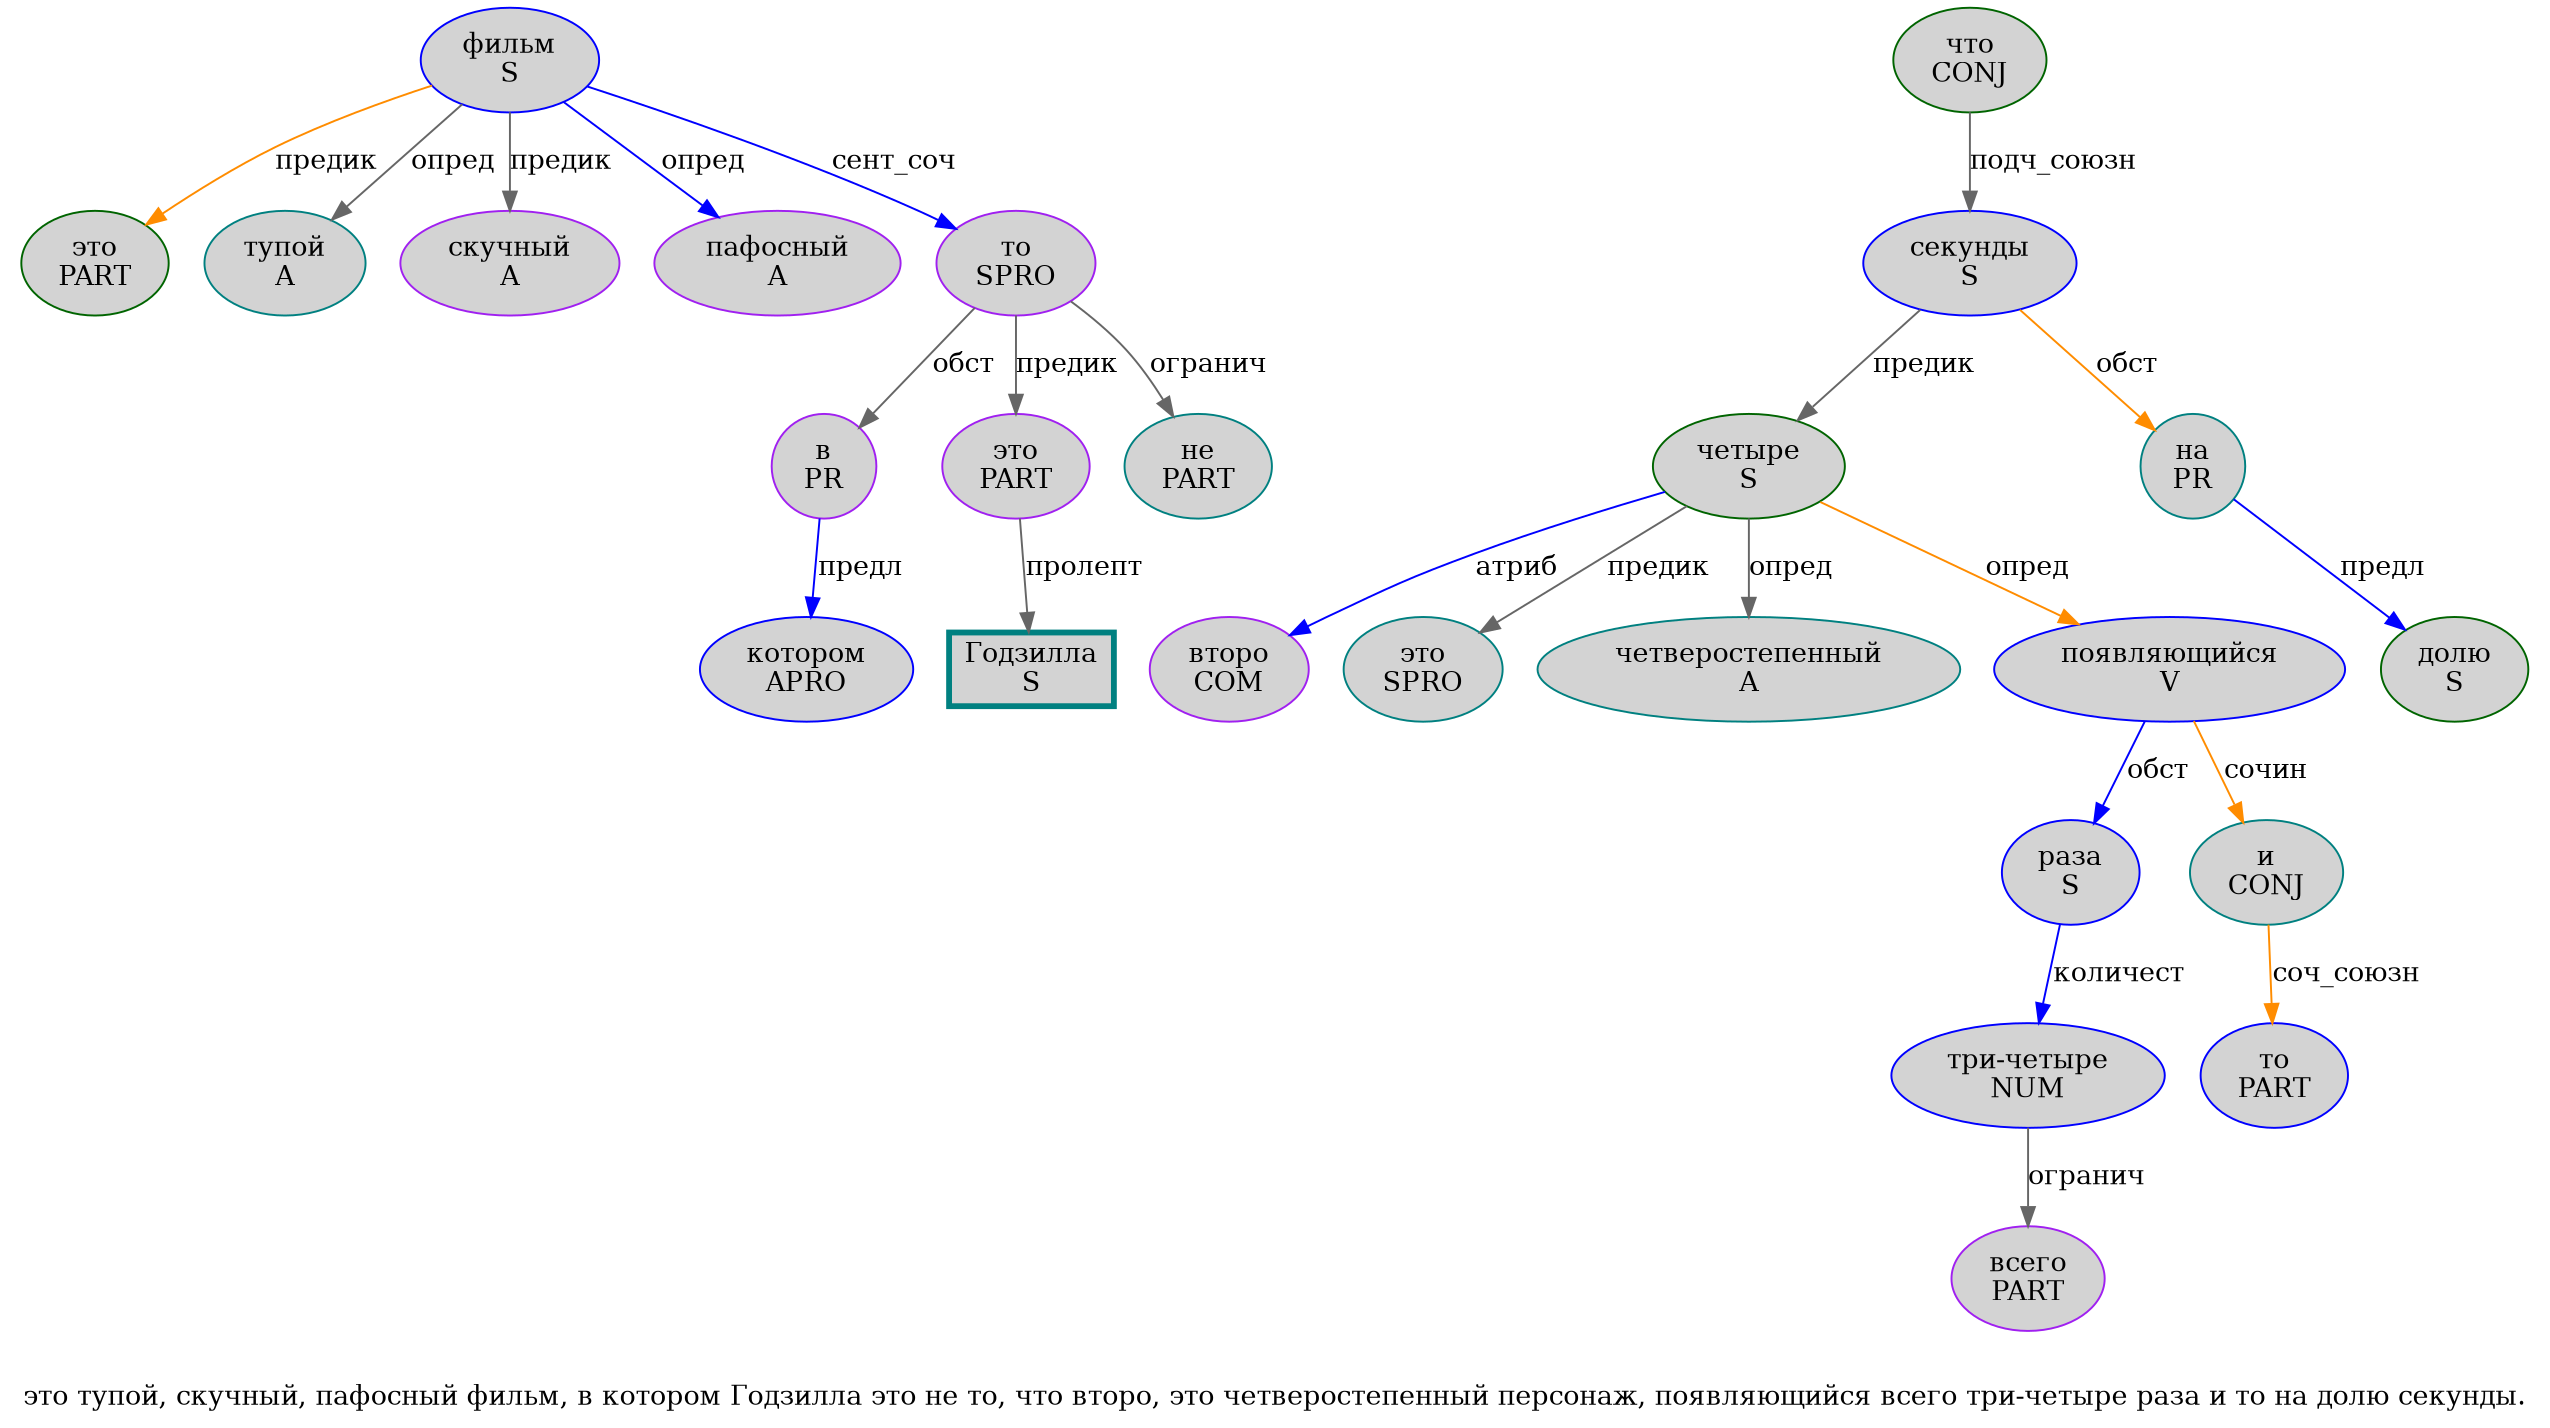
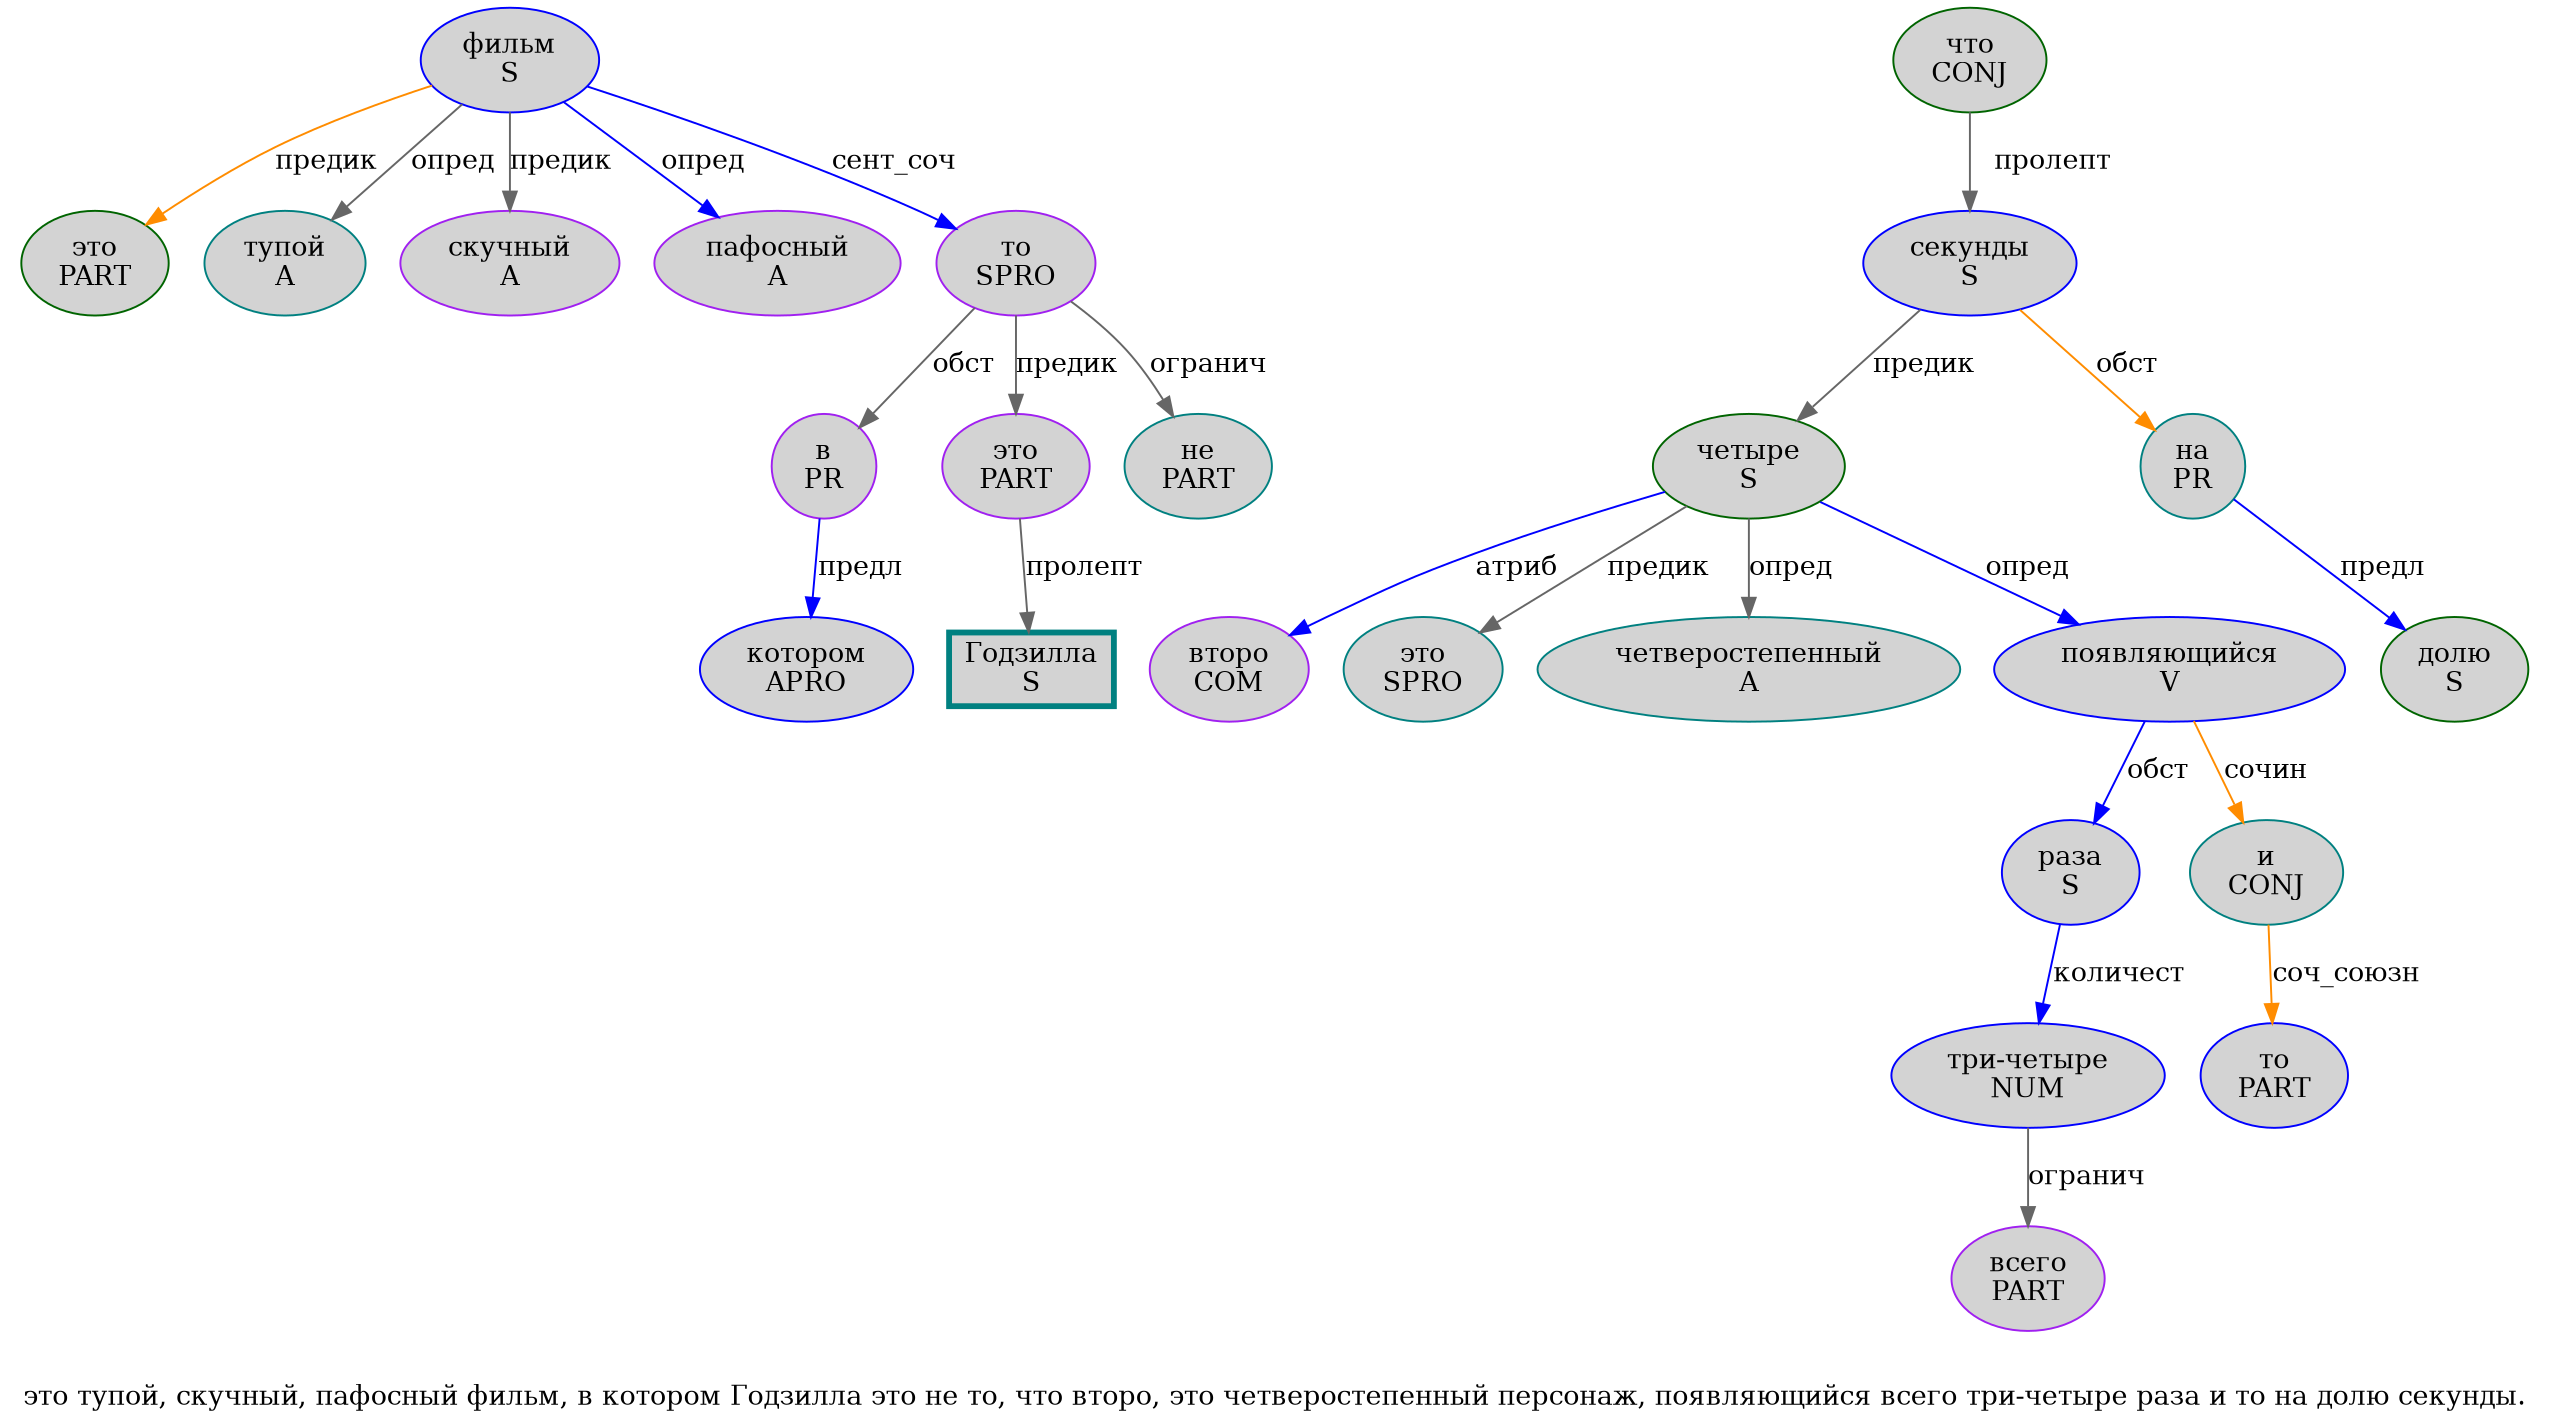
(2053, 162) -> (2053, 162)
(1941, 559) -> (1941, 559)
